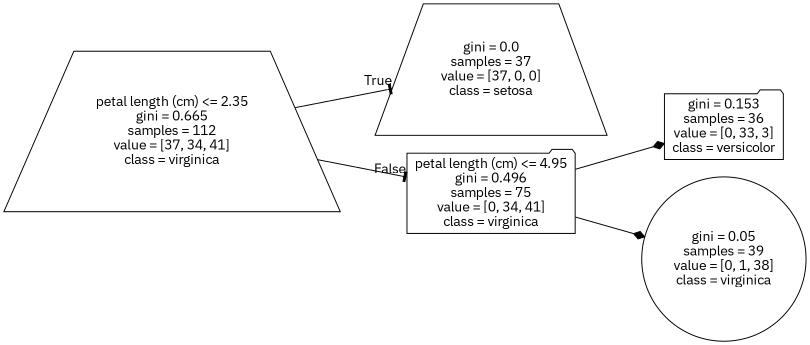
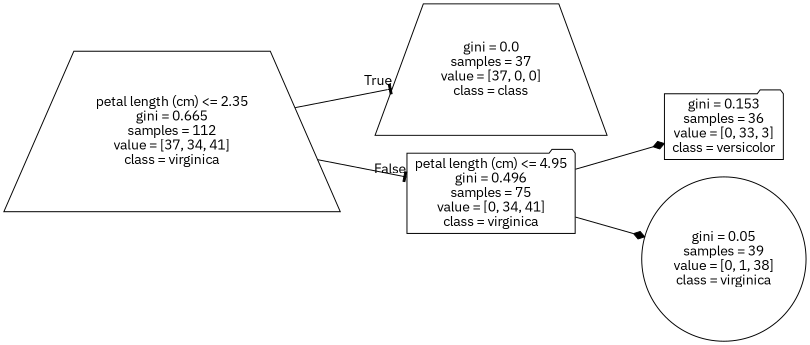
(491, 70) -> (491, 70)
